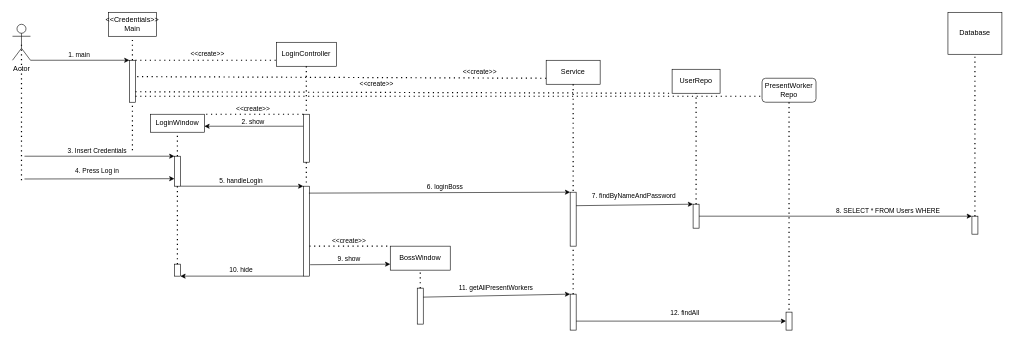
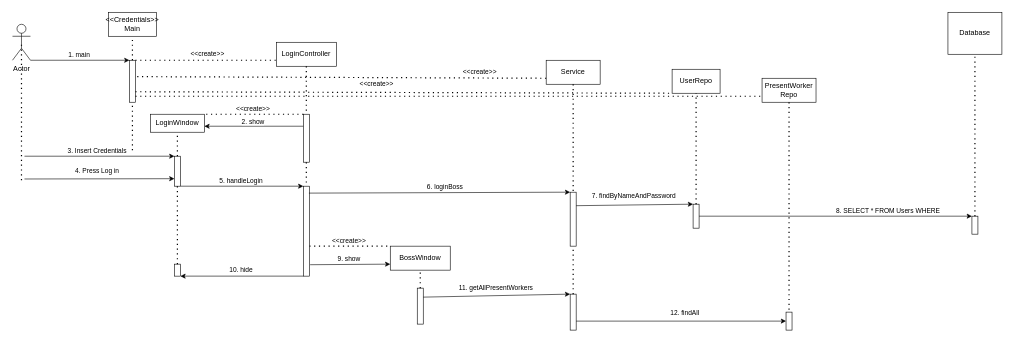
(789, 90) -> (789, 90)
